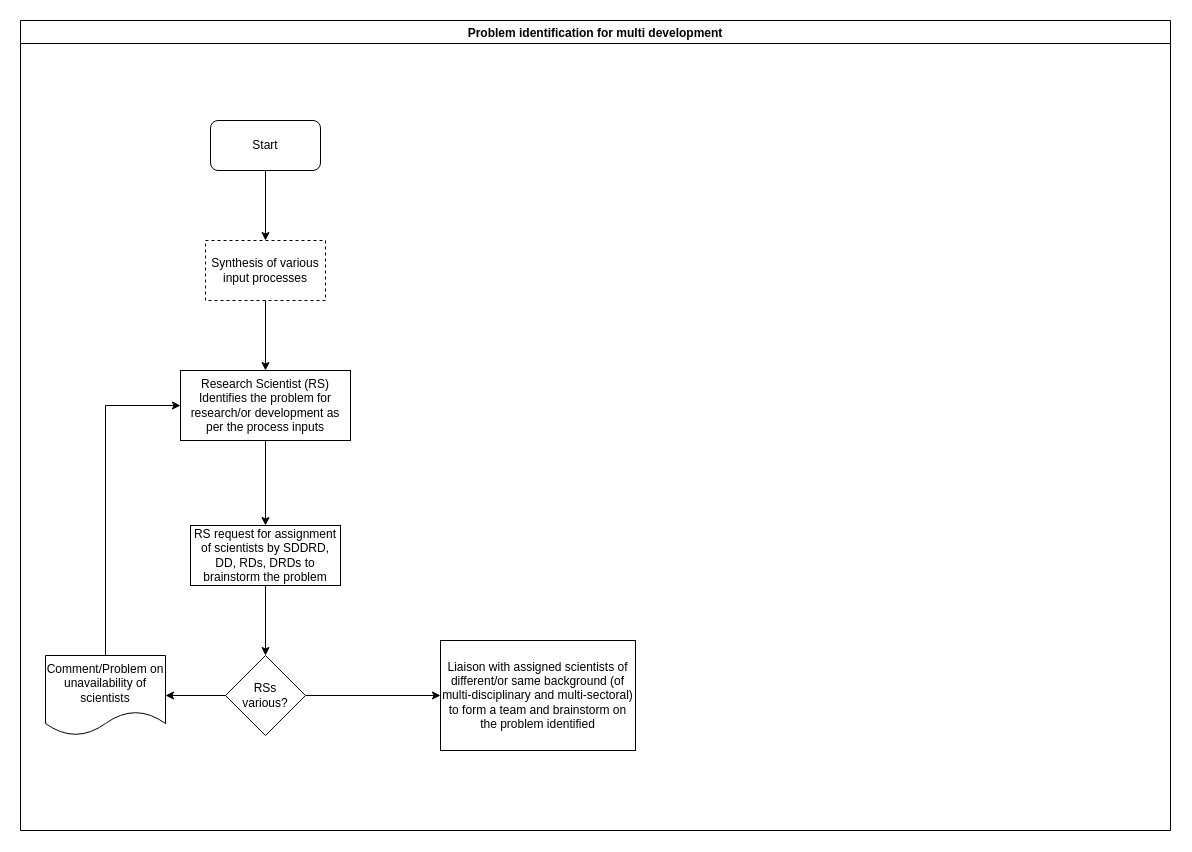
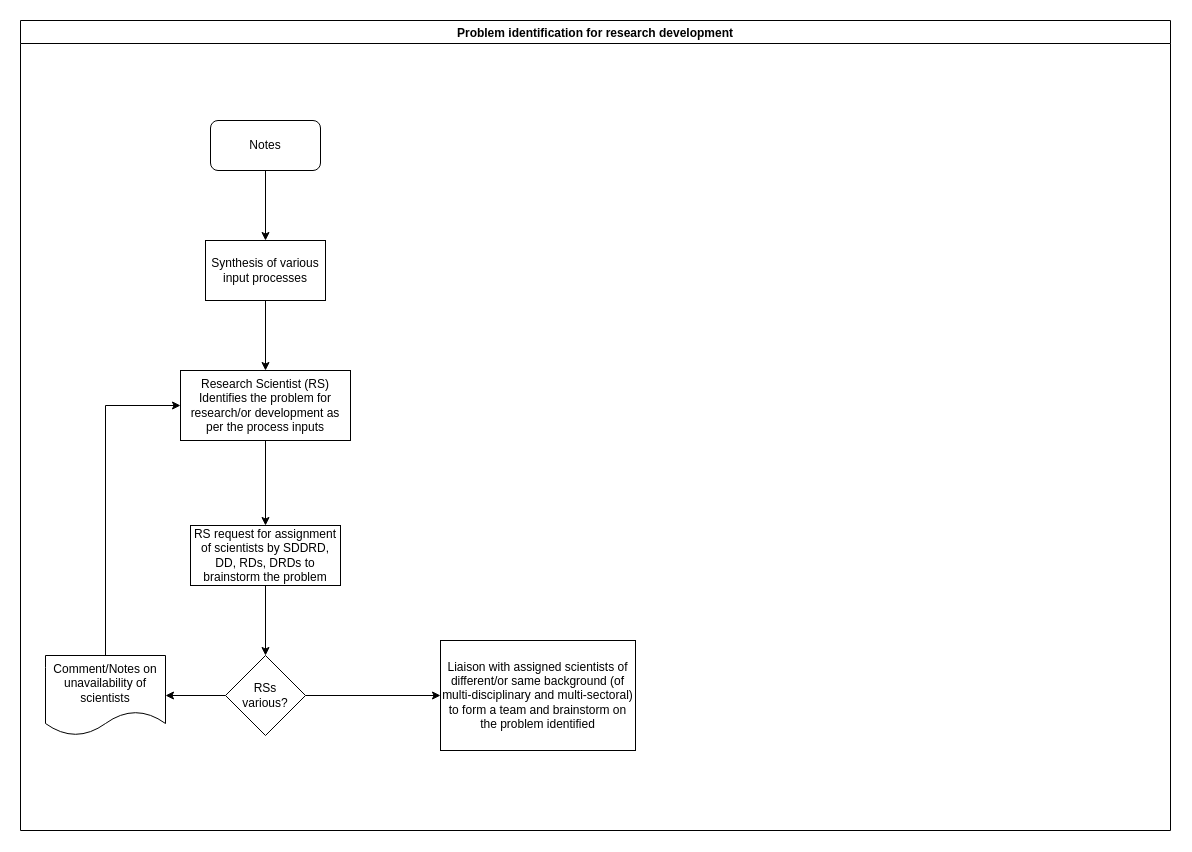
(595, 33) -> (595, 33)
(266, 146) -> (266, 146)
(266, 271) -> (266, 271)
(106, 684) -> (106, 684)
